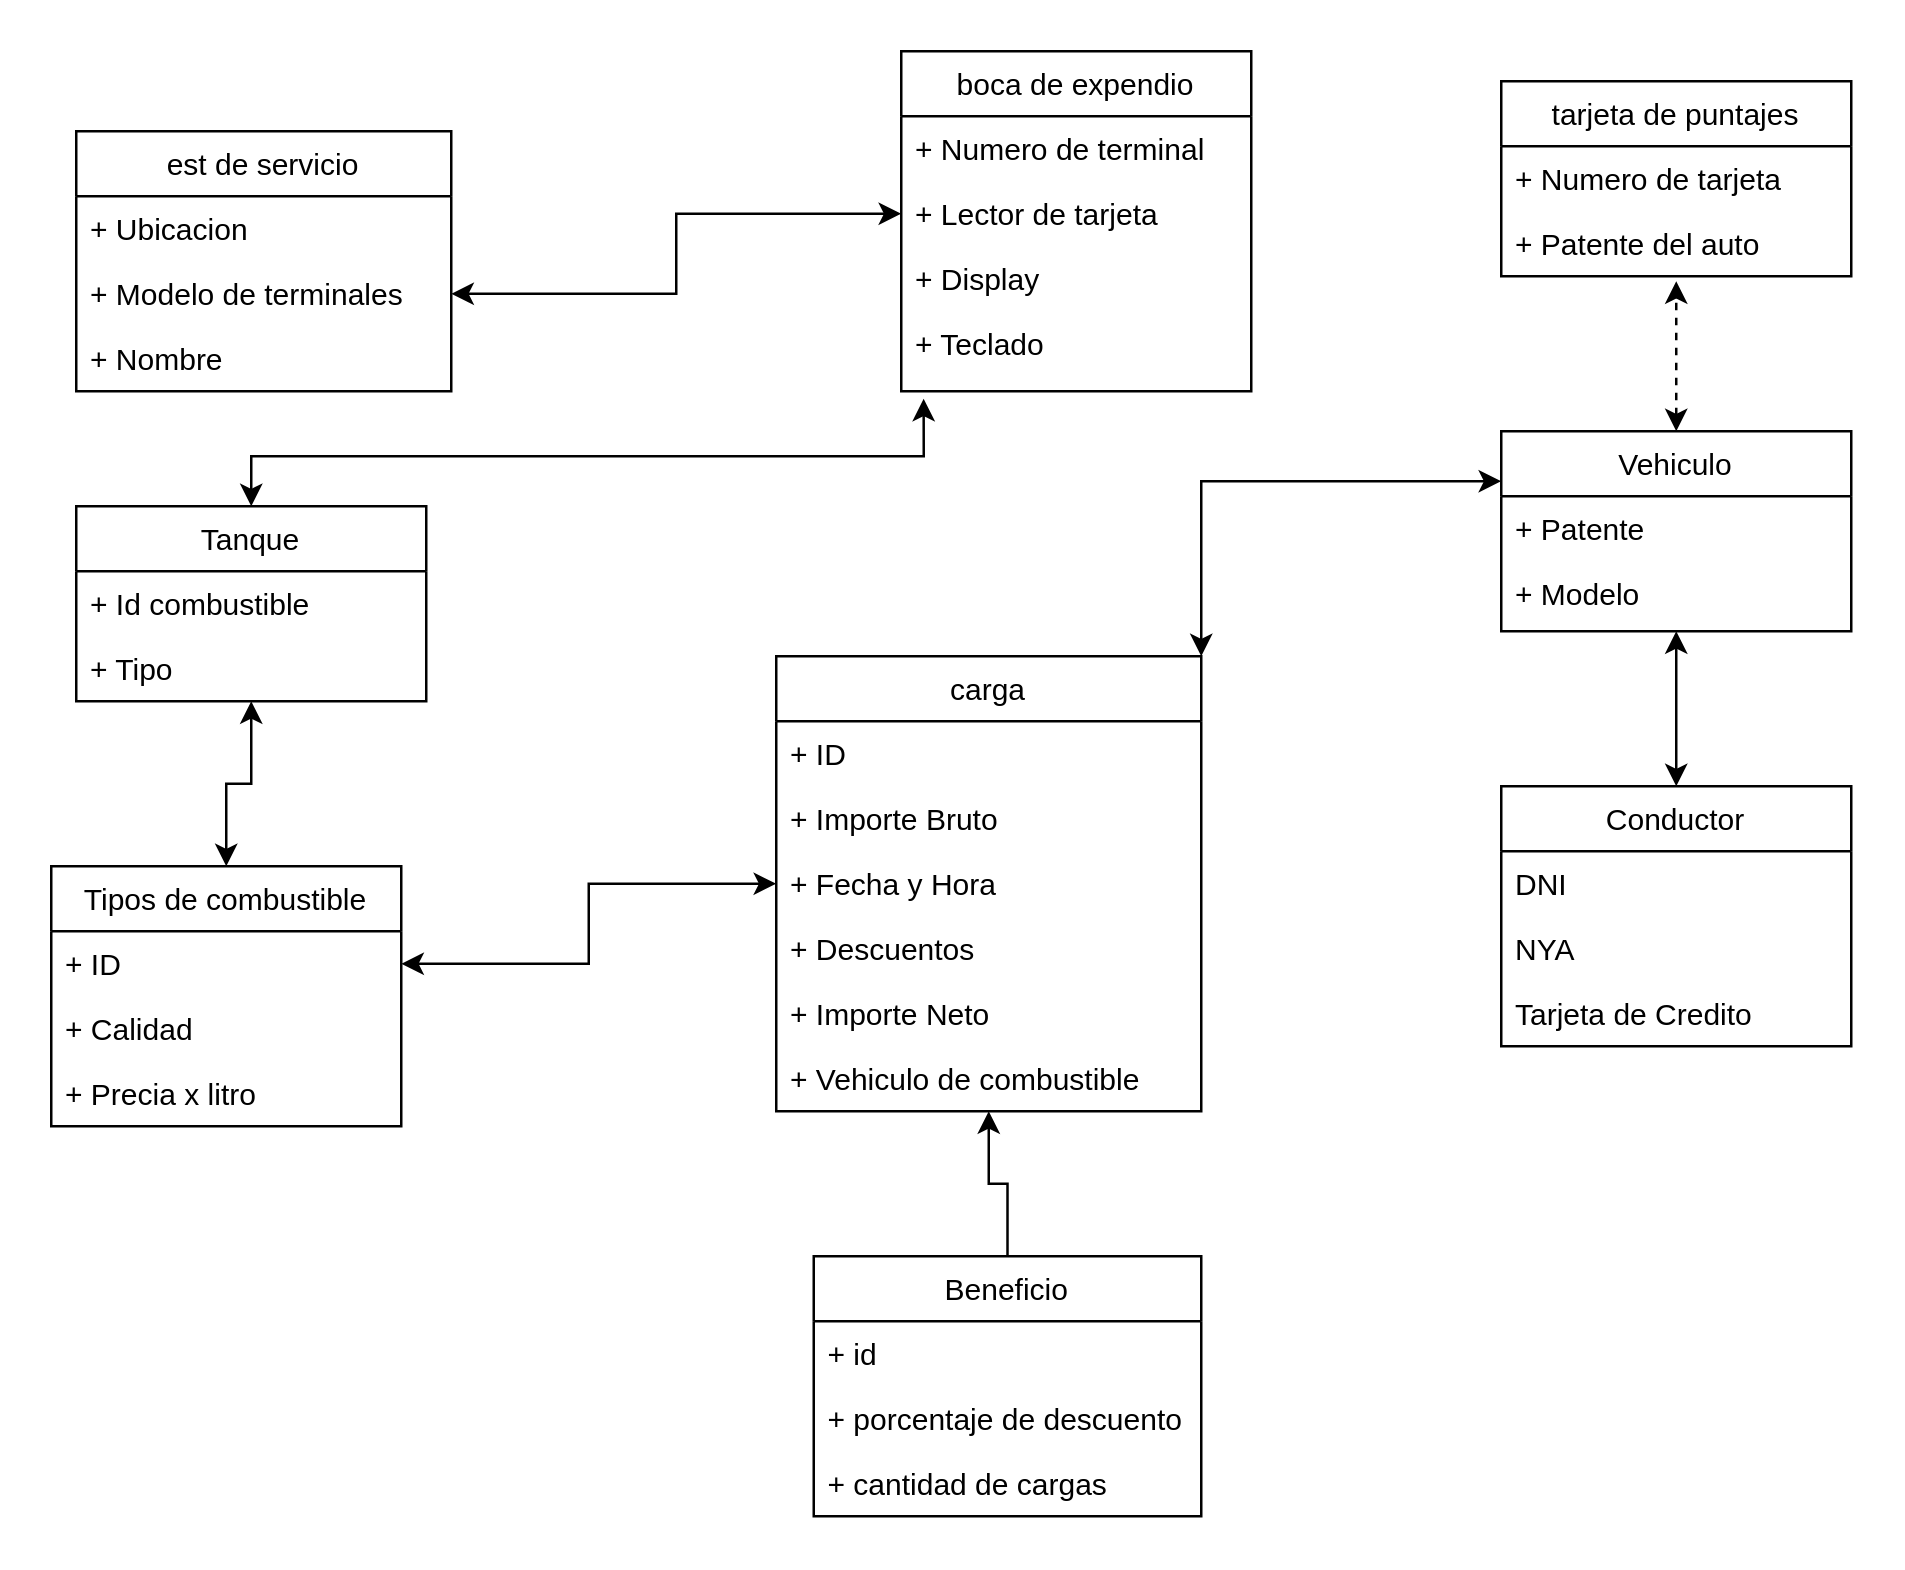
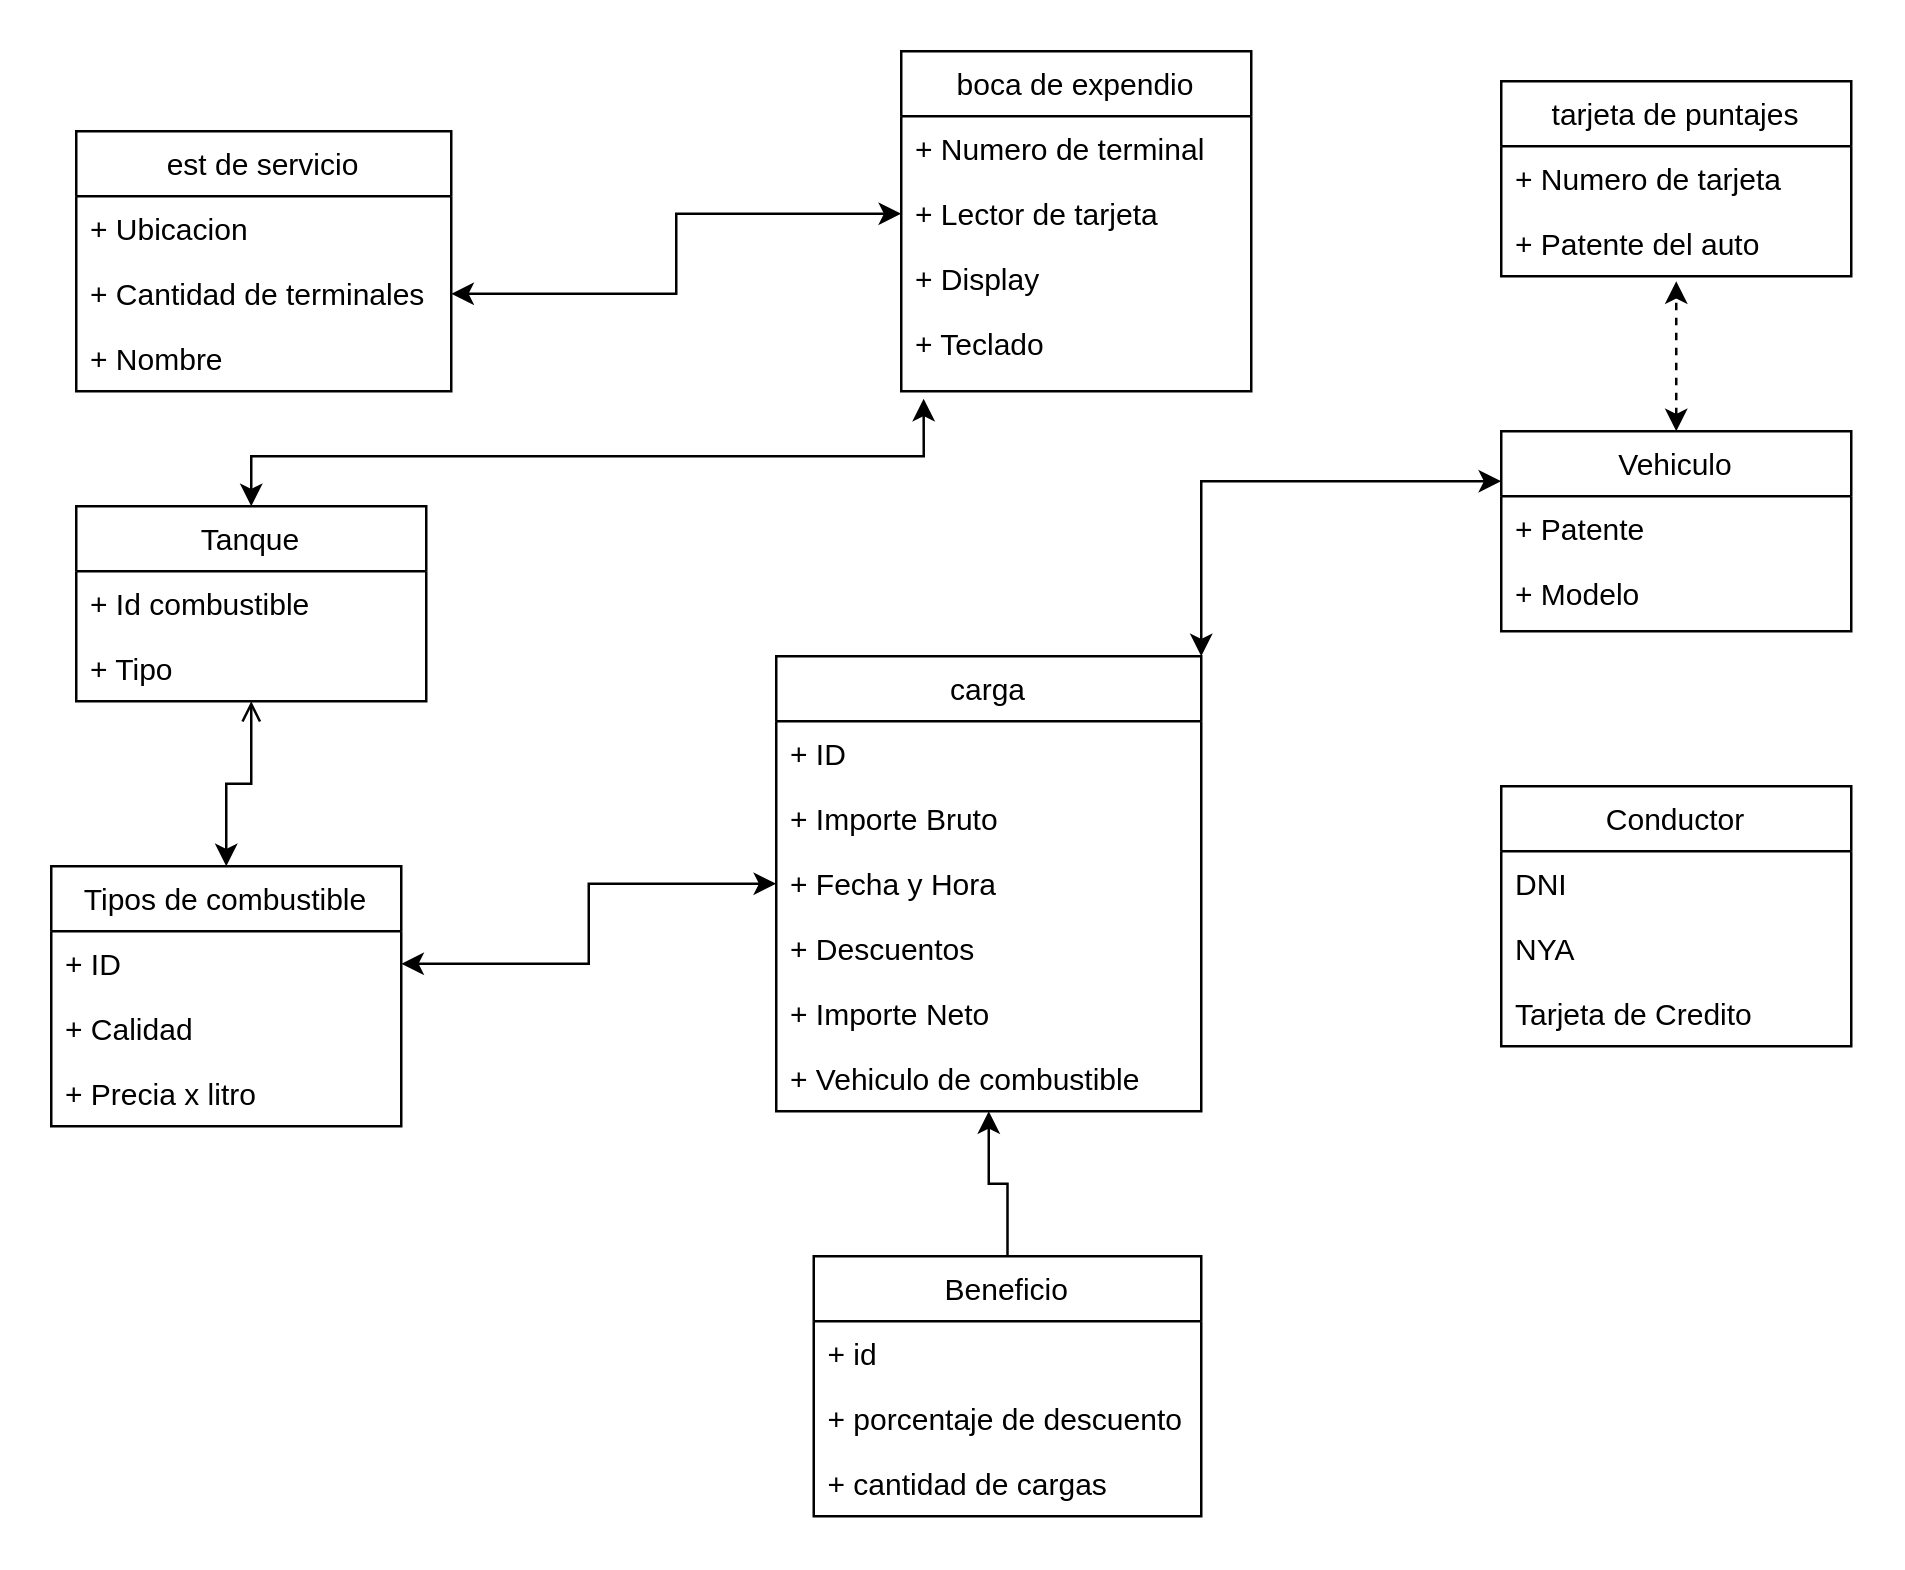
(251, 295) -> (268, 295)
(1676, 709) -> none
(251, 719) -> (251, 715)
